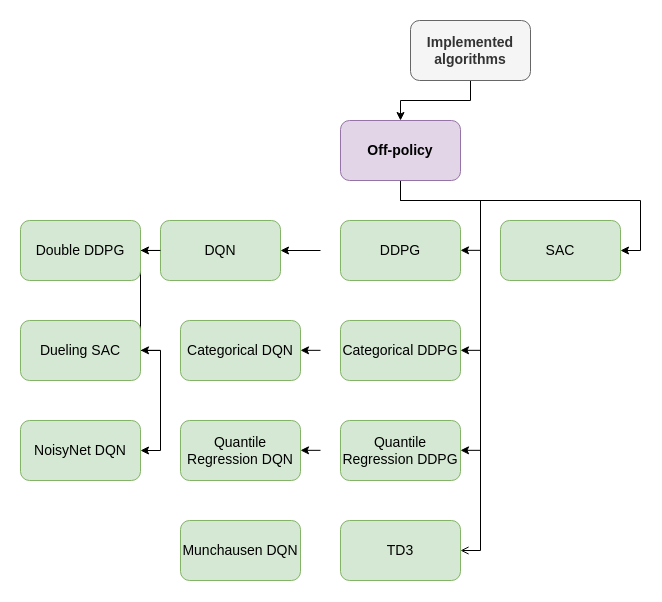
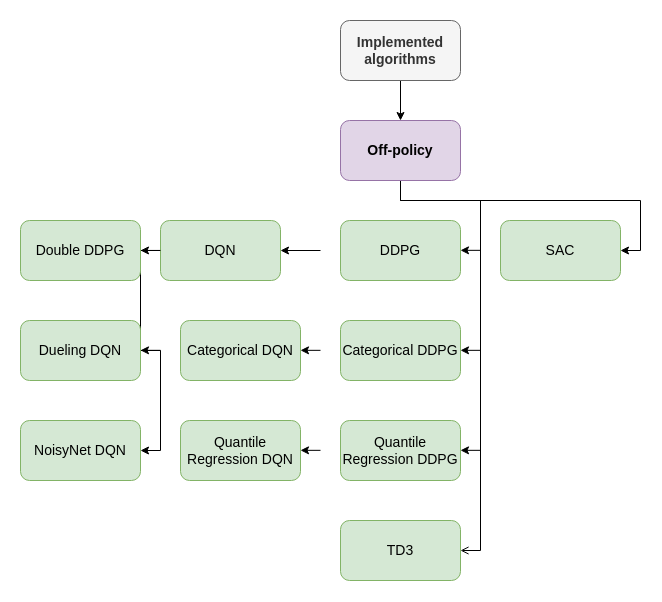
(471, 51) -> (401, 51)
(81, 351) -> (81, 351)
(241, 551) -> none
